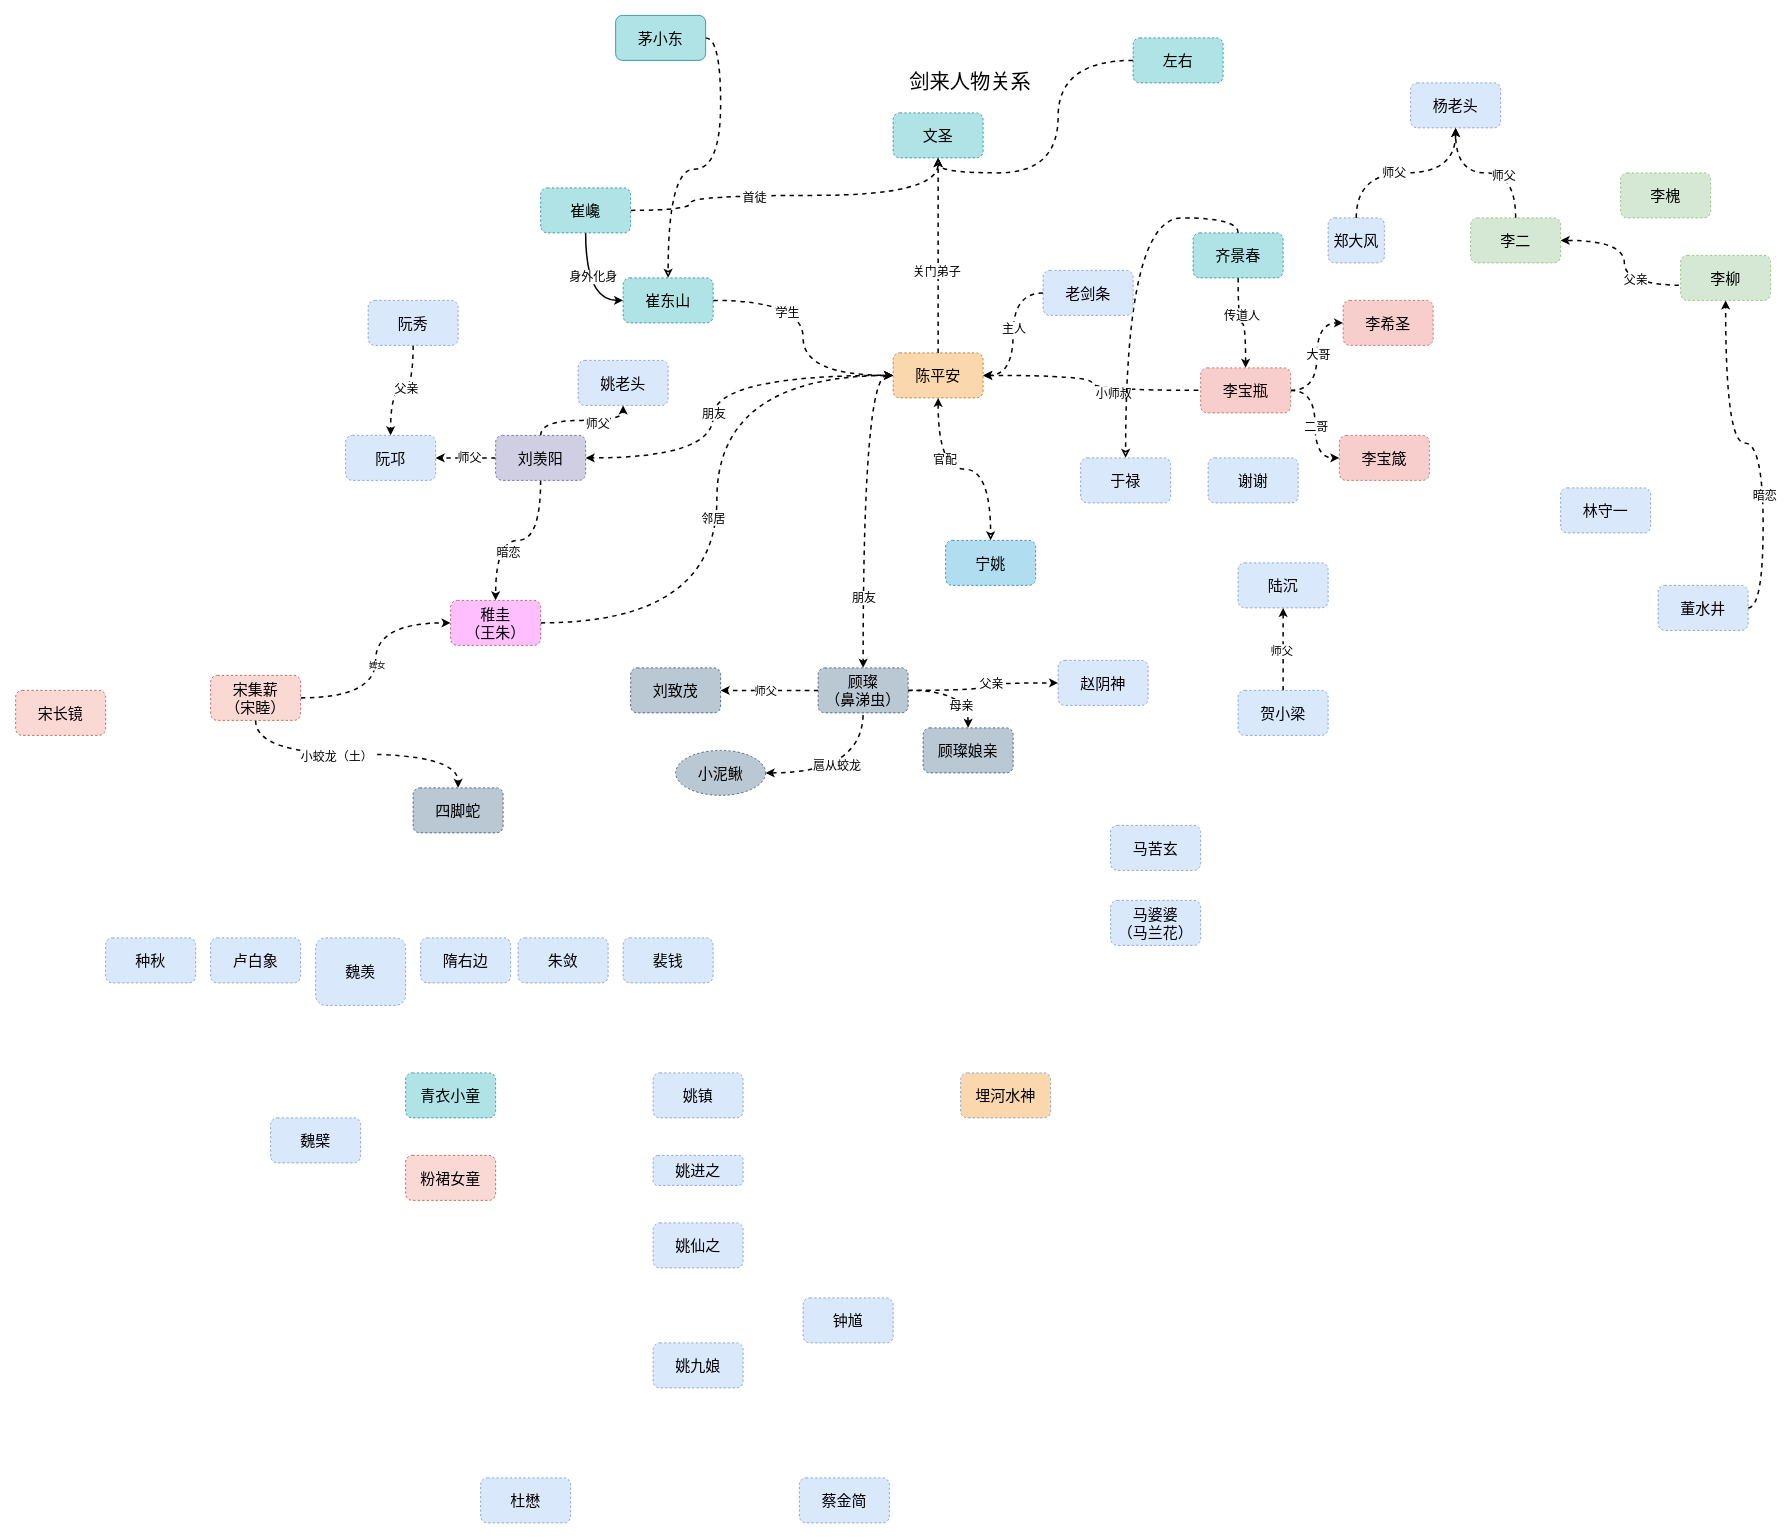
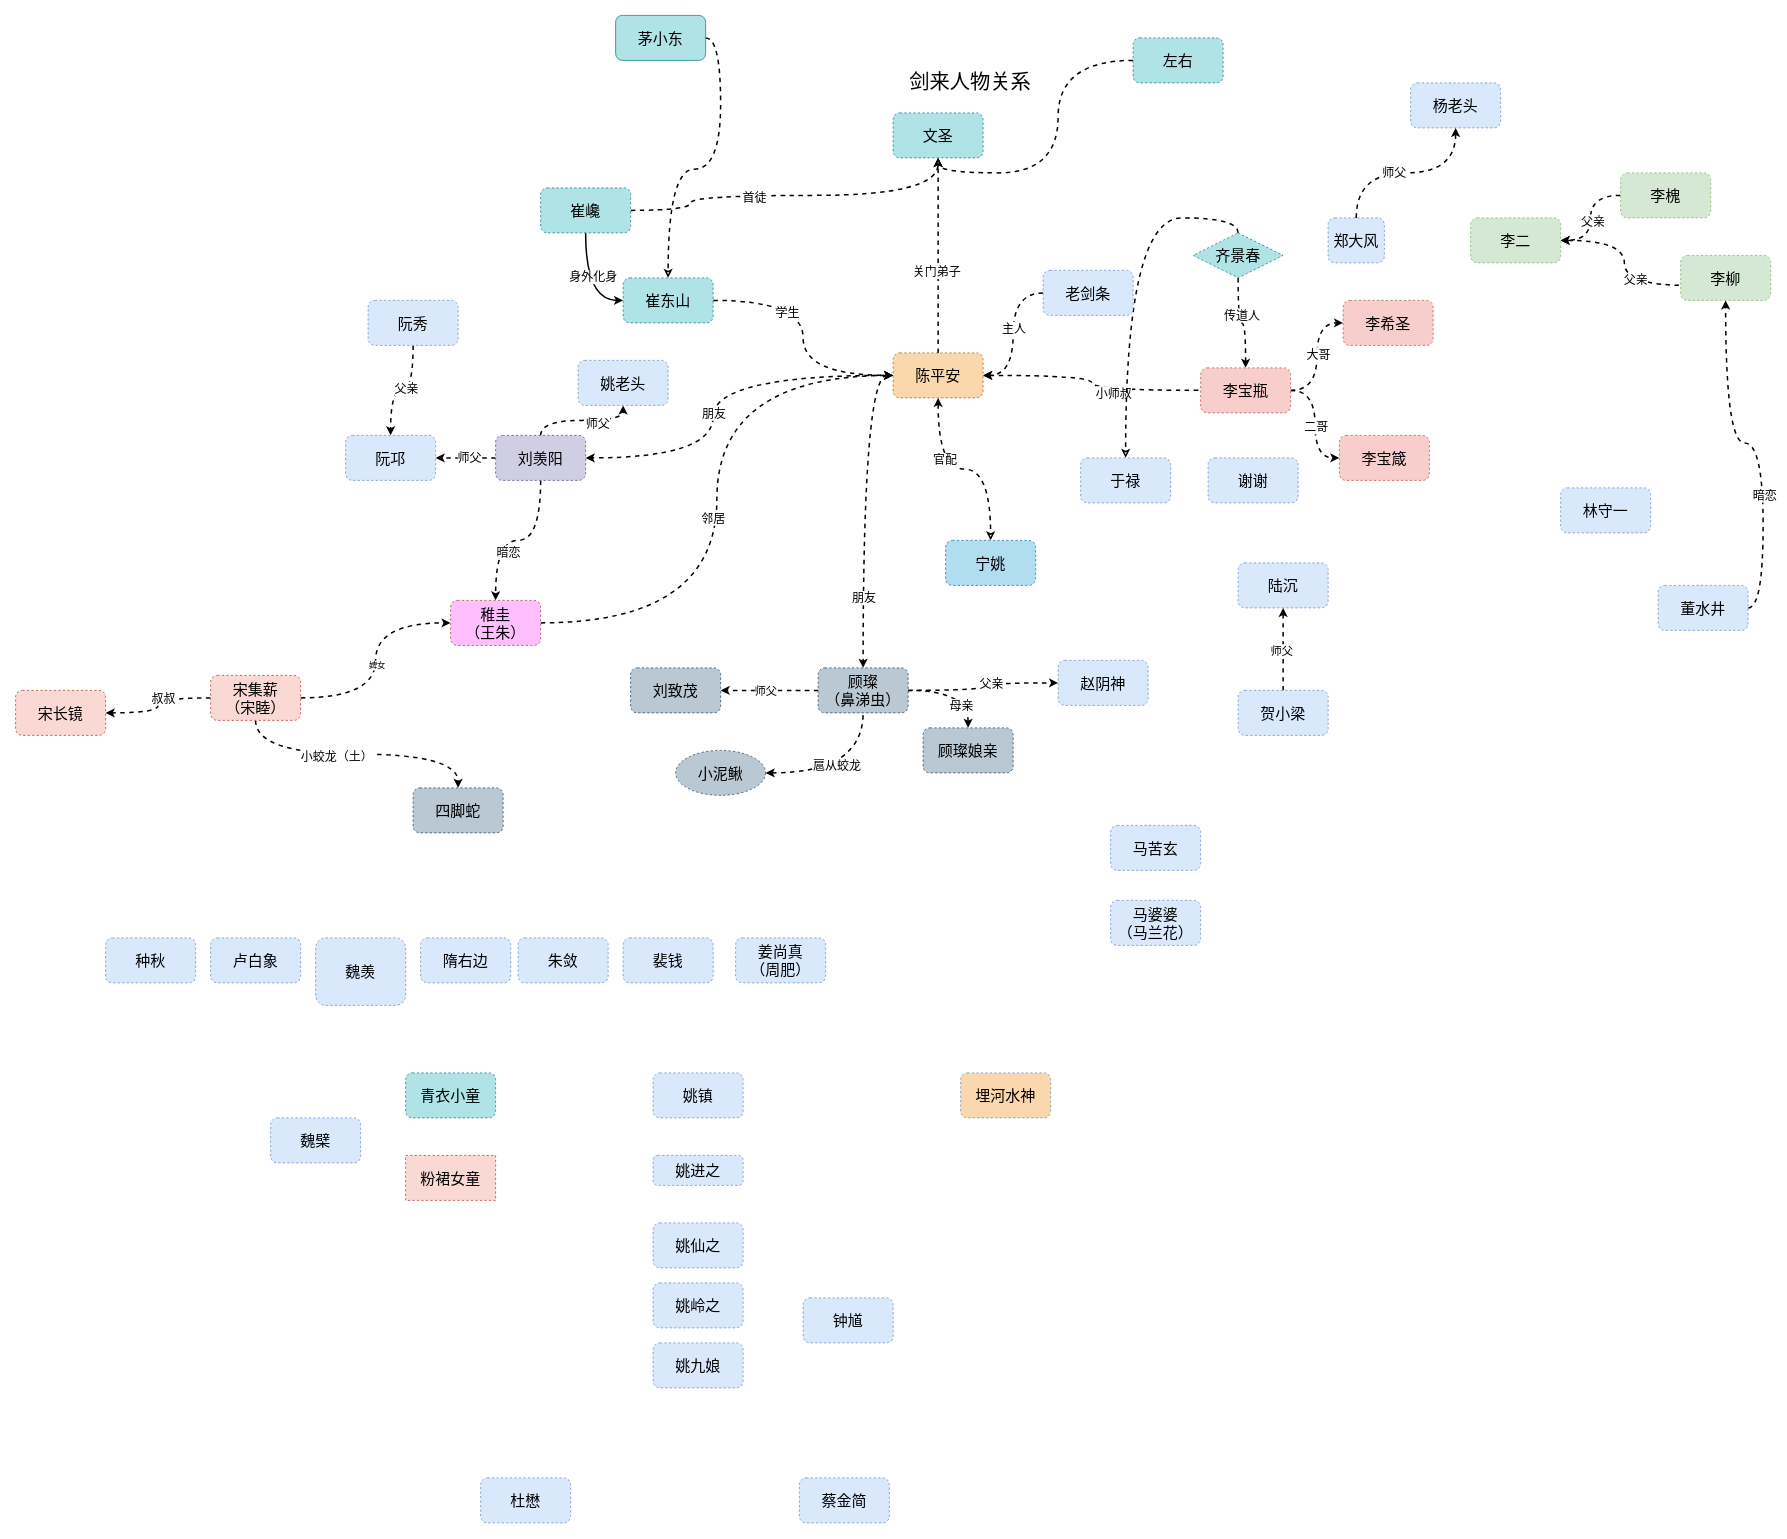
(1491, 173) -> none
none -> (1592, 210)
(1238, 255) -> (1238, 255)
none -> (159, 703)
none -> (780, 960)
(450, 1178) -> (450, 1178)
none -> (698, 1305)
